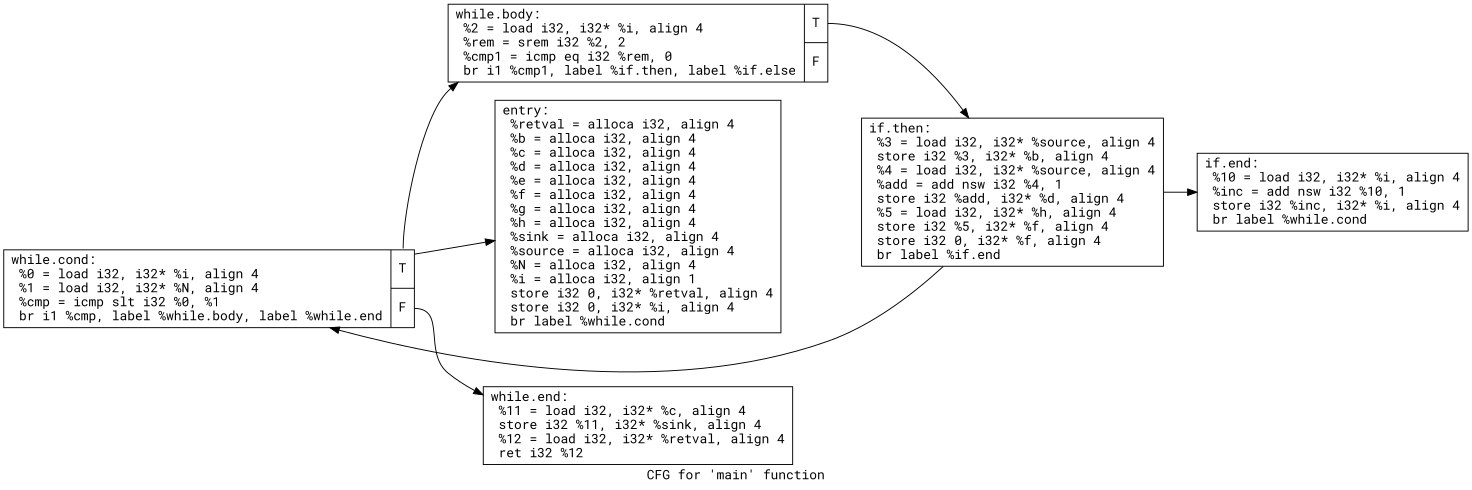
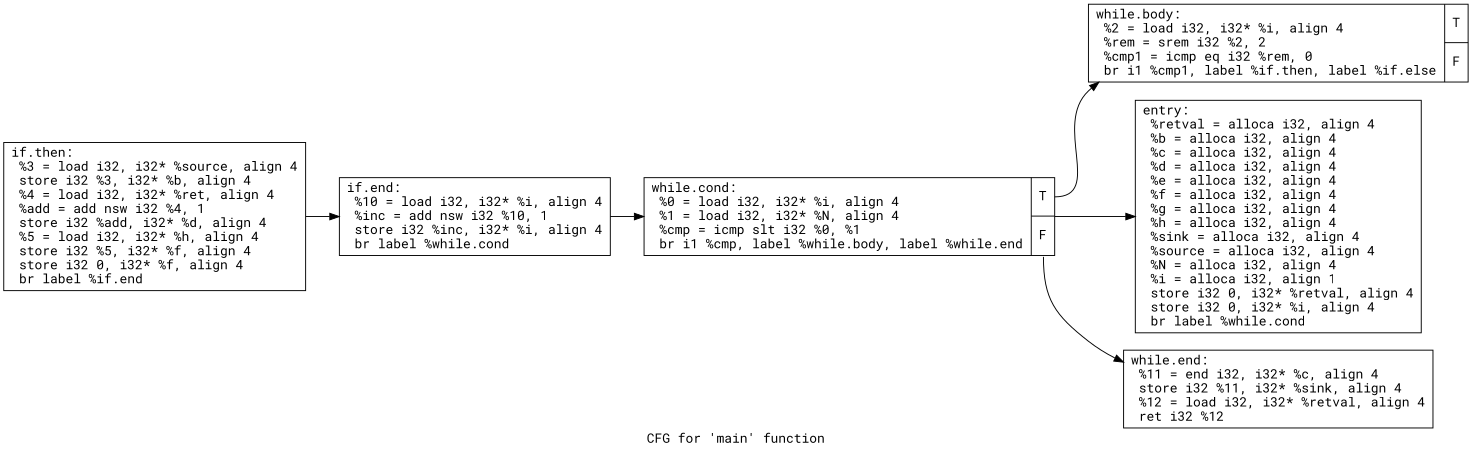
(905, 51) -> none
(1012, 171) -> (143, 195)
(652, 371) -> (622, 217)
(619, 411) -> (1255, 375)
